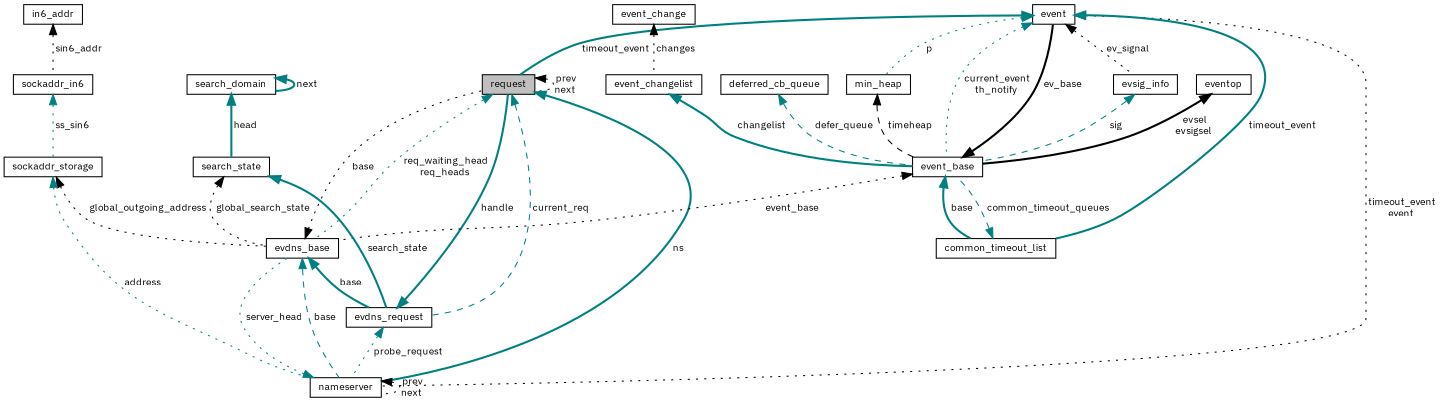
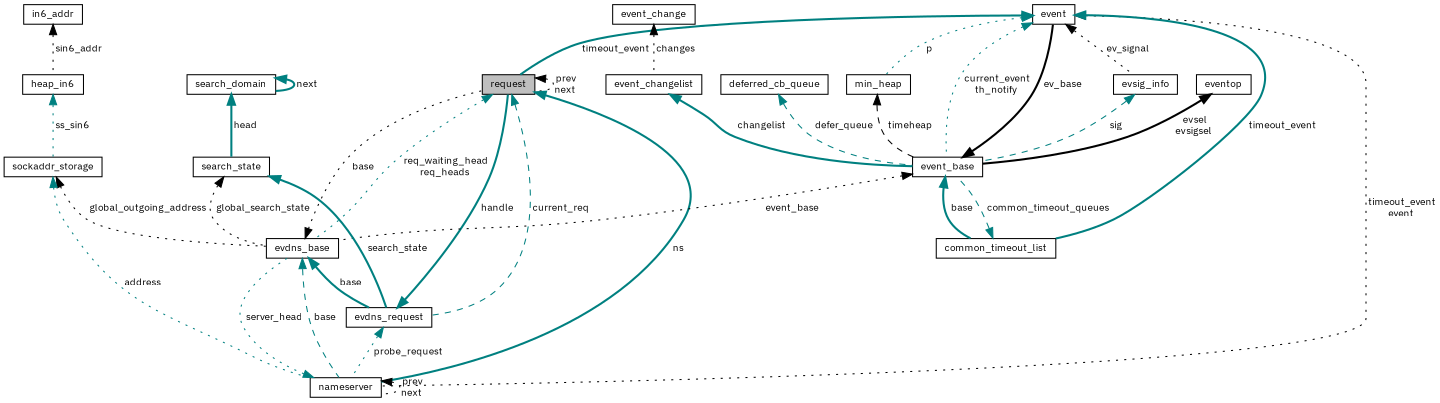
(53, 85) -> (53, 85)
